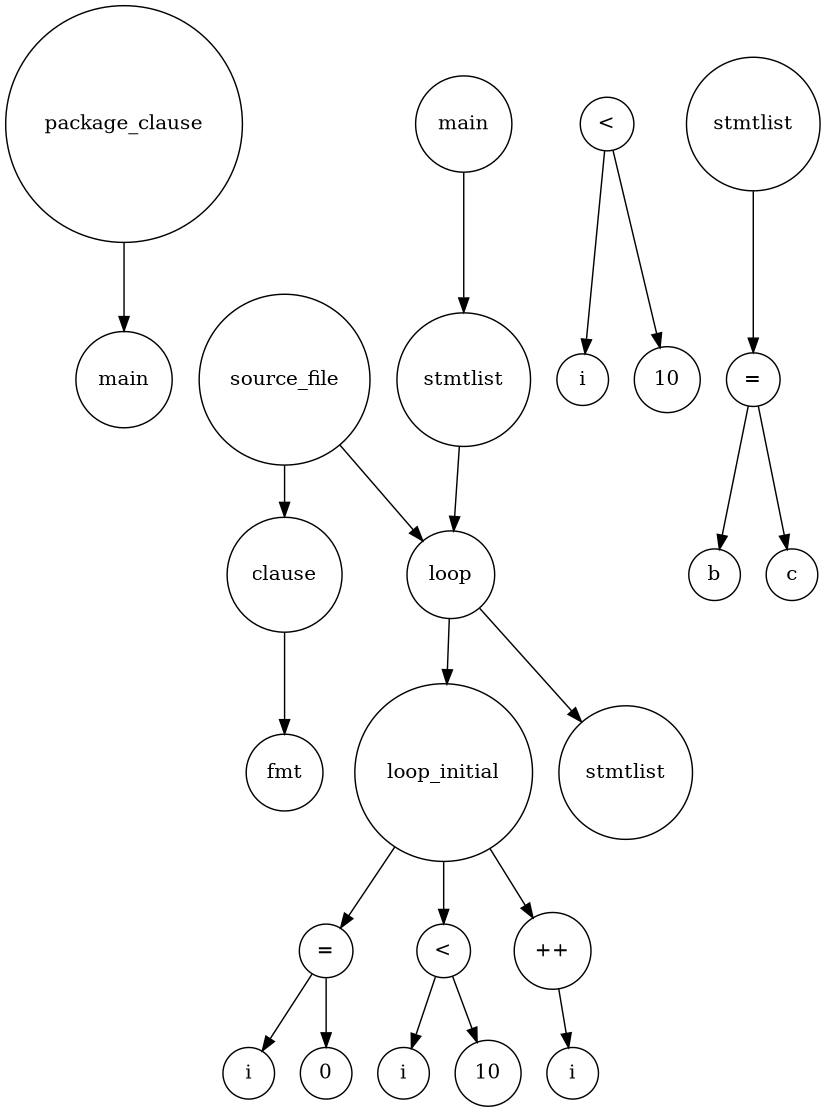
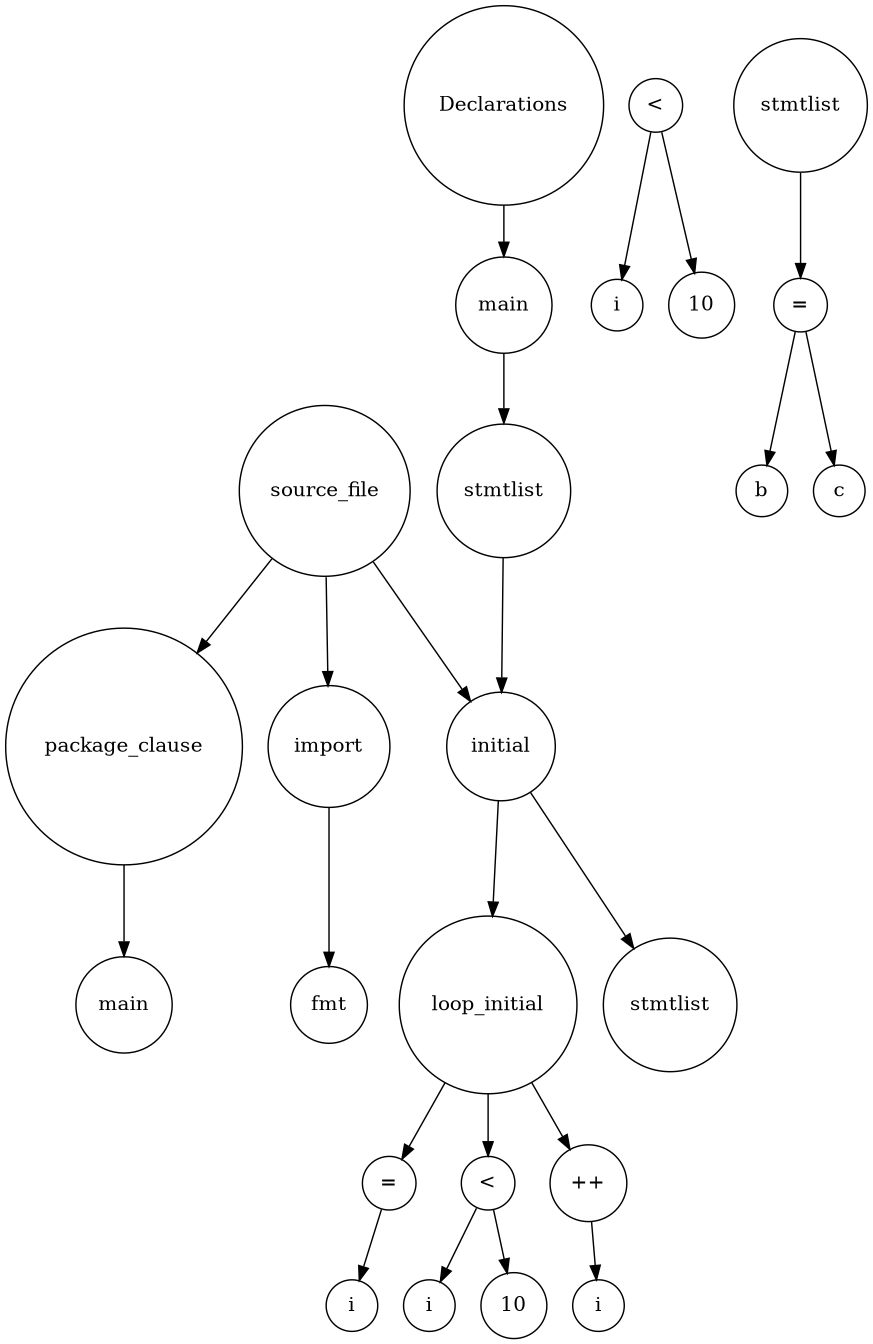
none -> (504, 105)
(285, 575) -> (329, 747)
(451, 575) -> (501, 747)
none -> (239, 600)
(326, 1073) -> none
